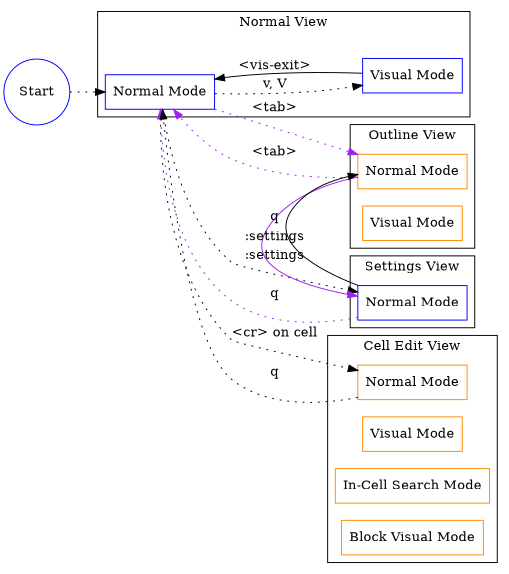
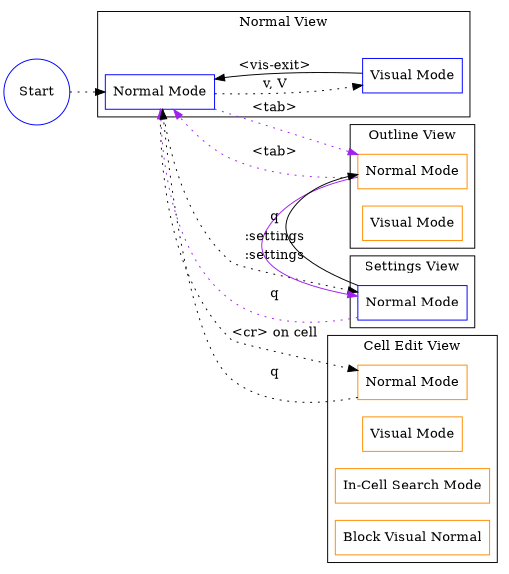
(412, 538) -> (412, 538)
